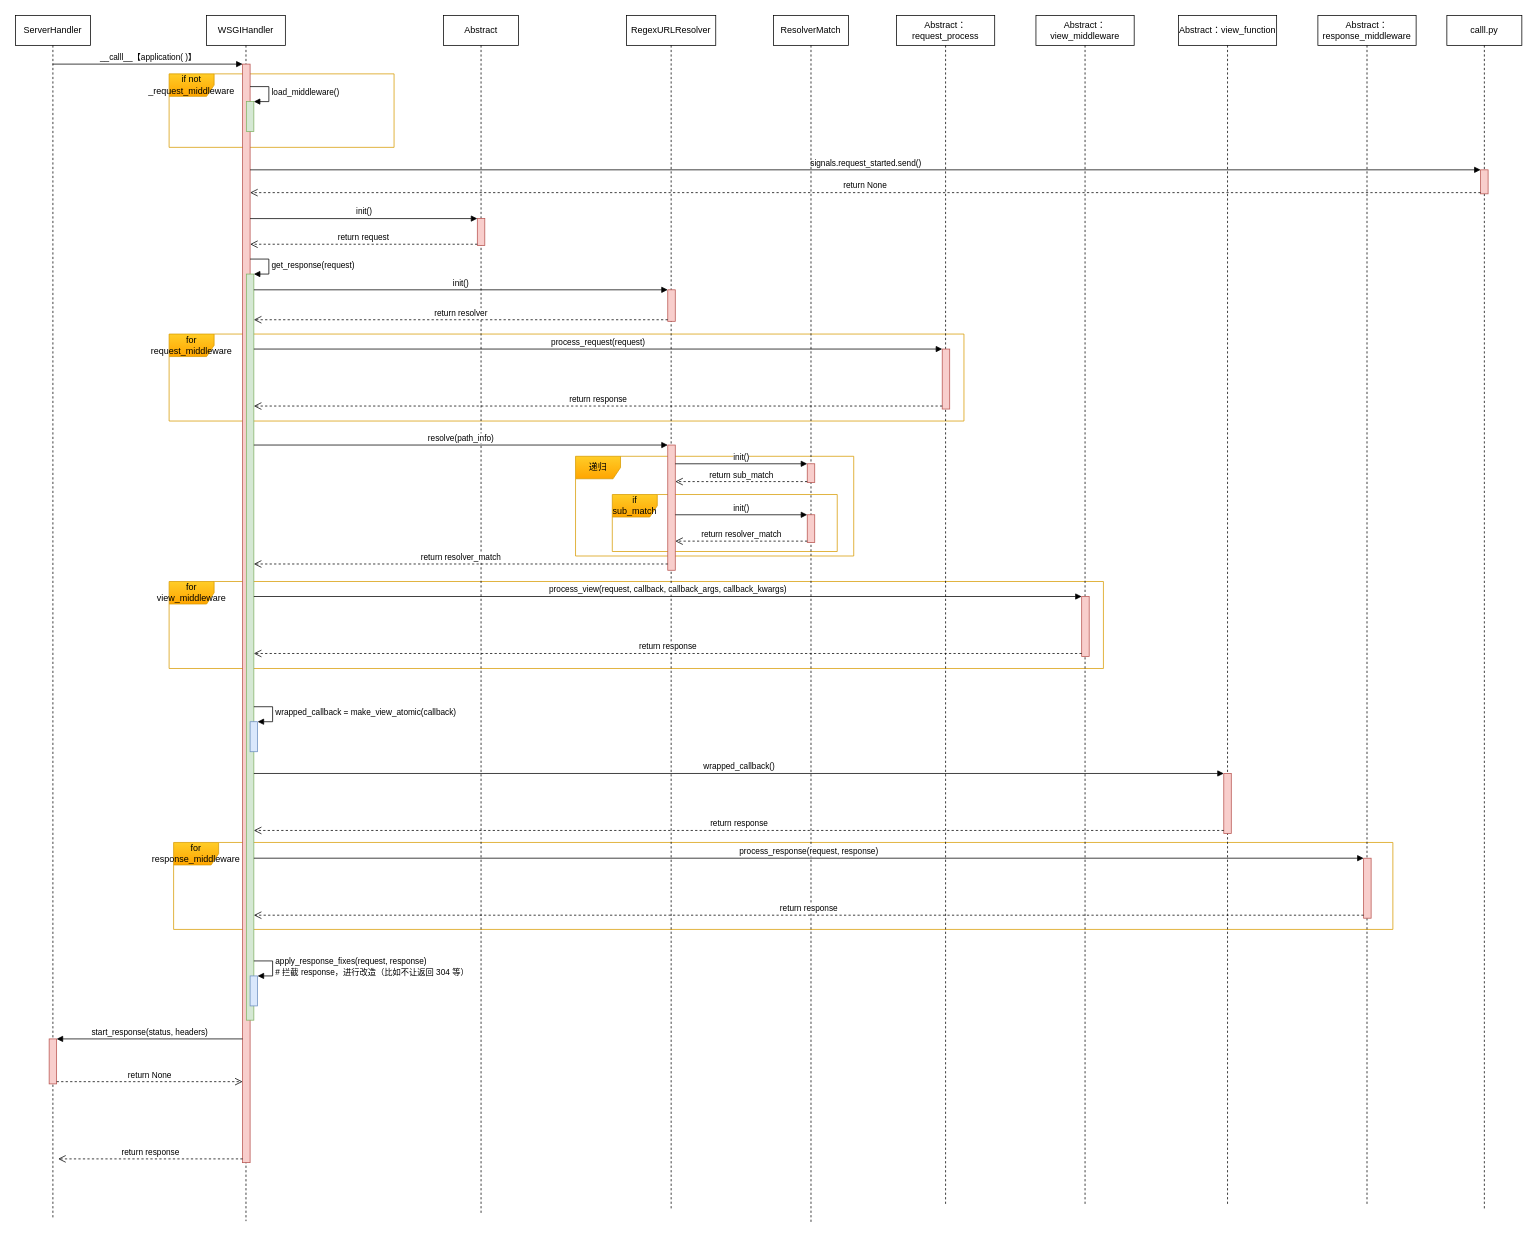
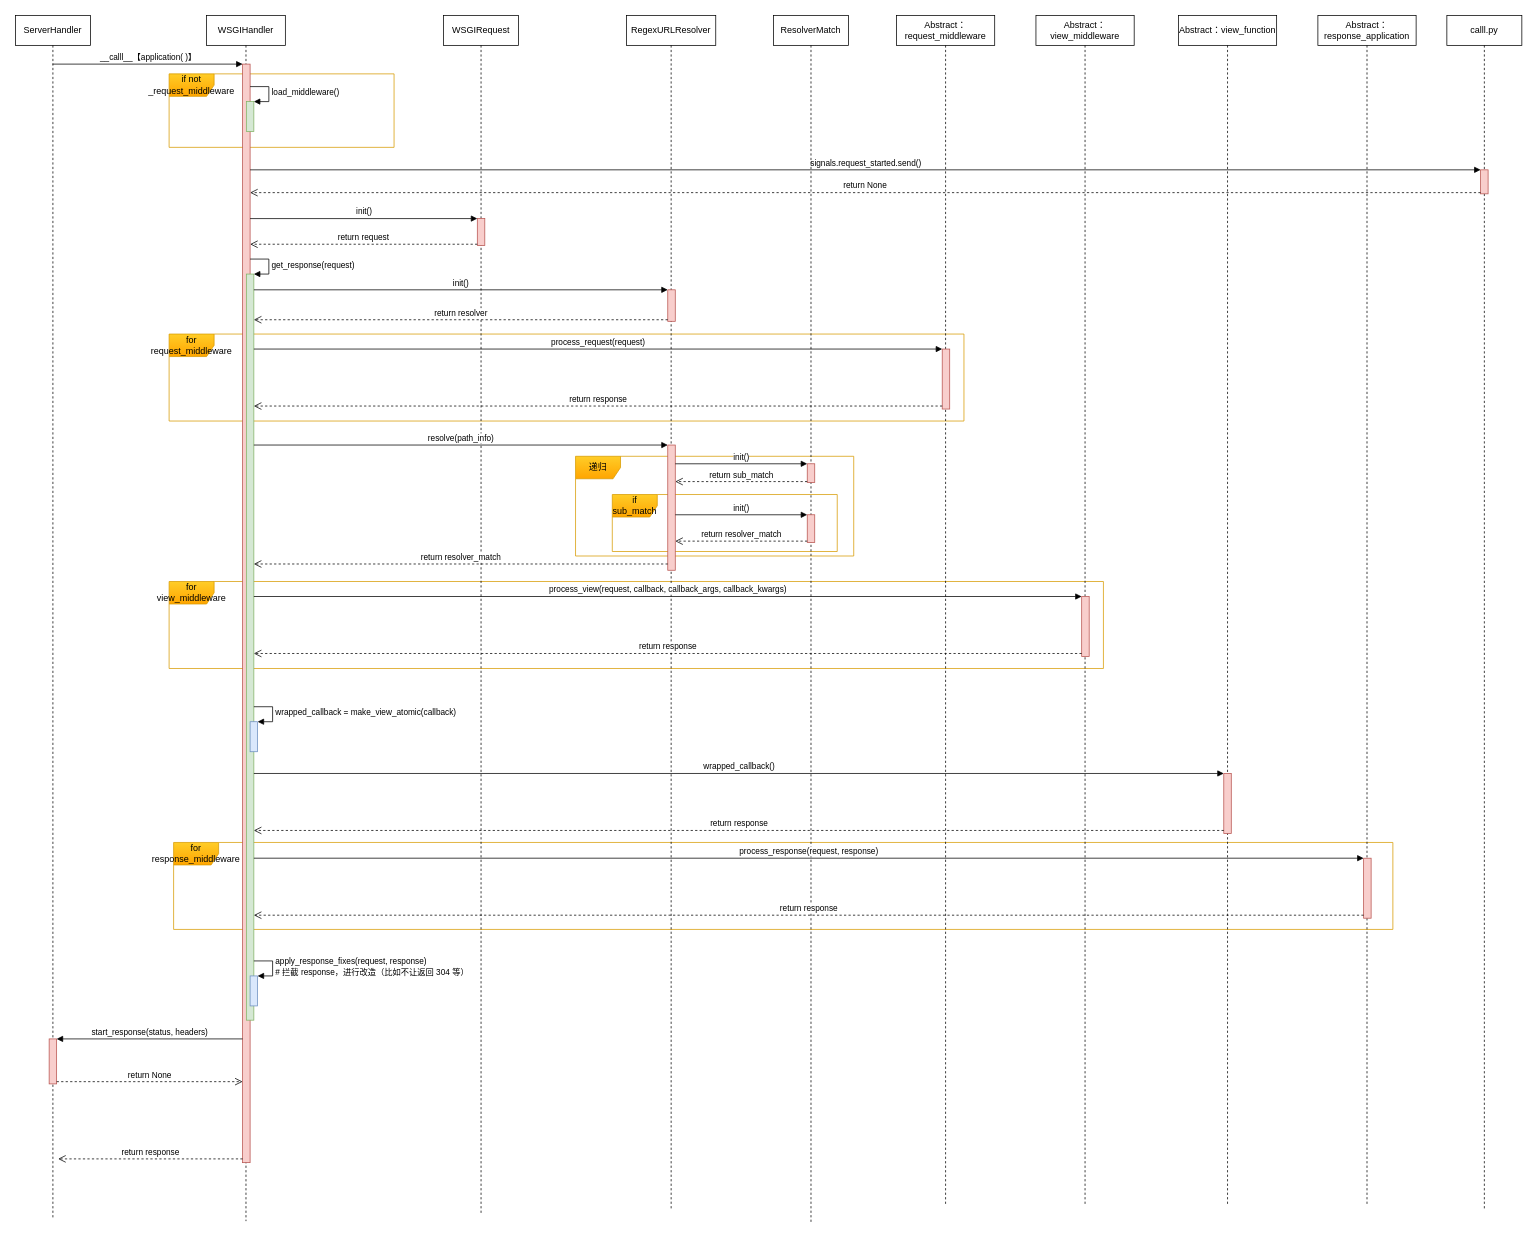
(481, 30) -> (481, 30)
(946, 30) -> (946, 30)
(1367, 30) -> (1367, 30)
